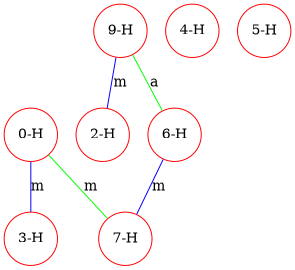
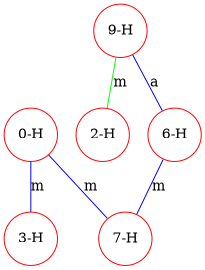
(192, 31) -> none
(264, 31) -> none
(112, 83) -> (112, 83)
(148, 83) -> (148, 83)
(78, 187) -> (78, 187)
